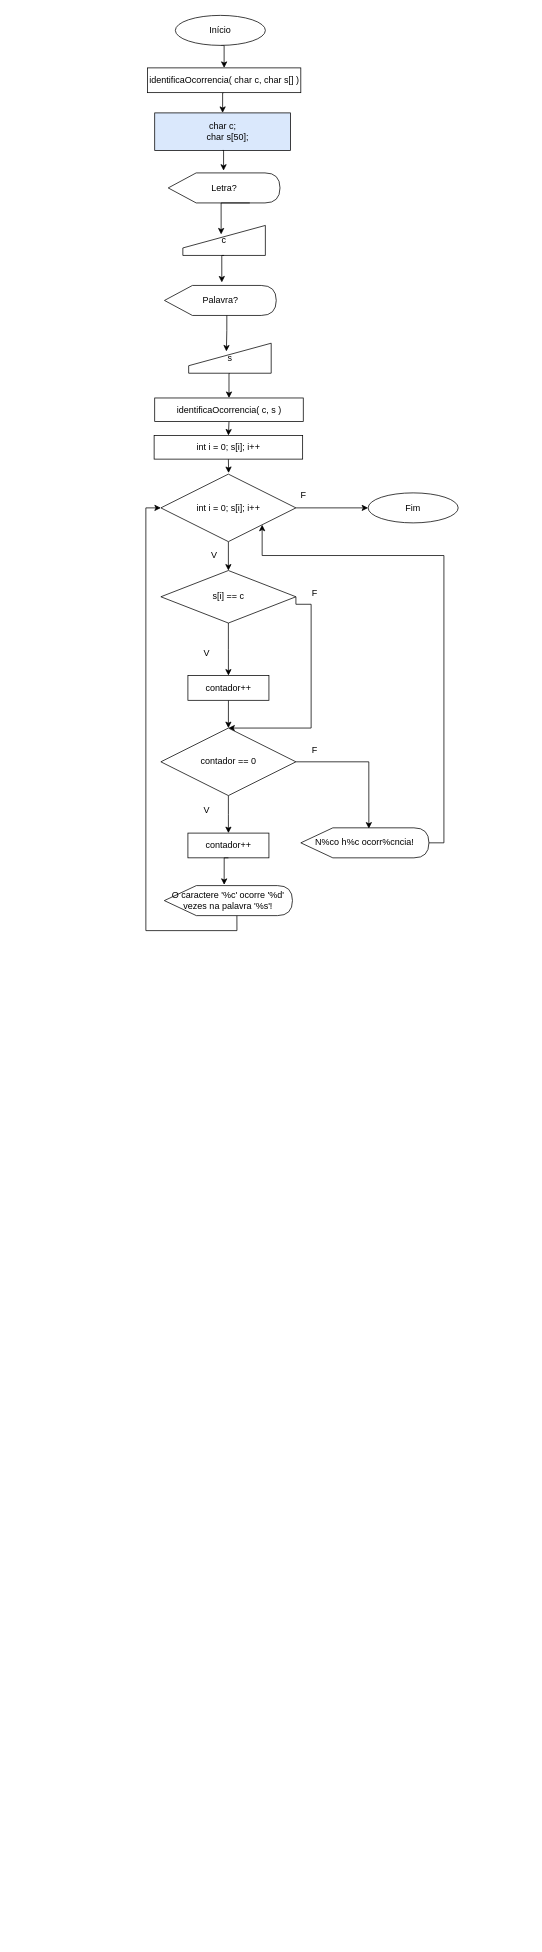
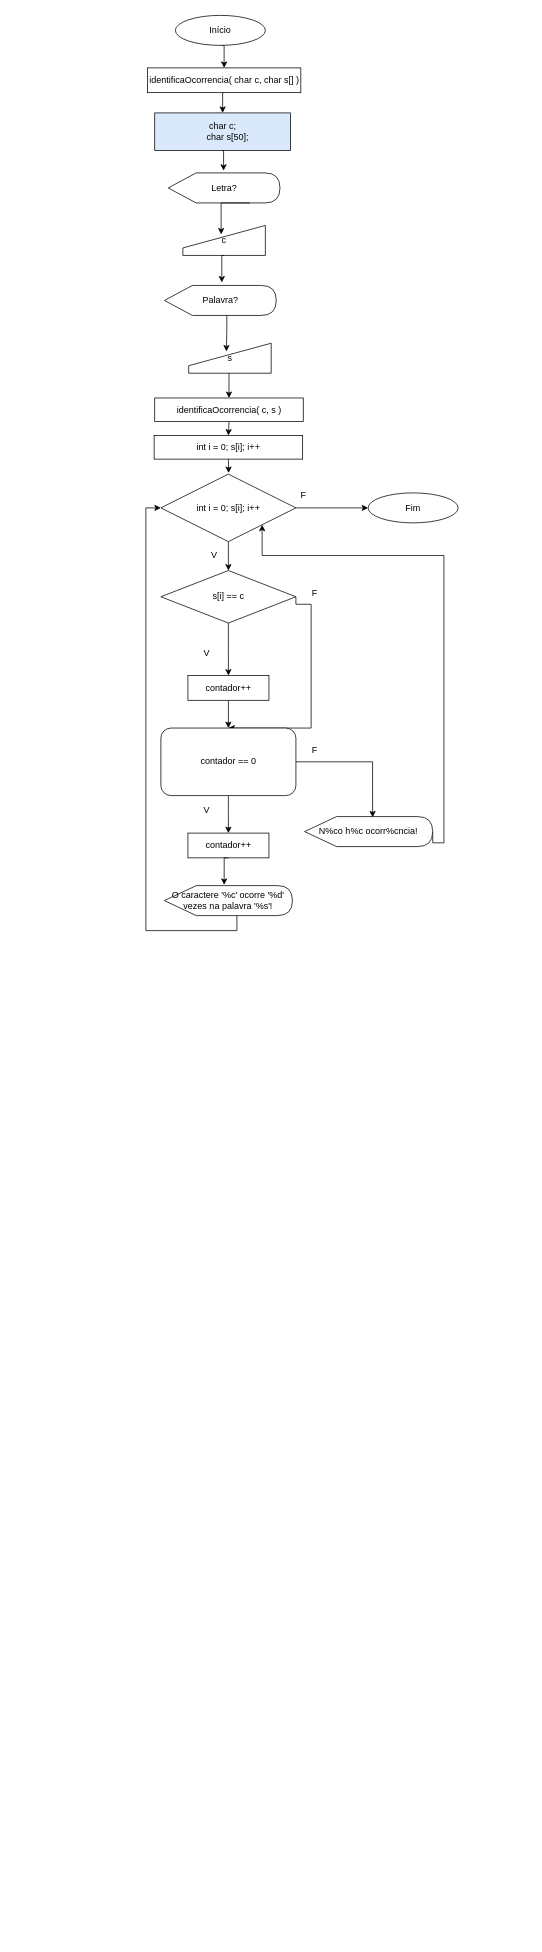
(228, 762) -> (228, 762)
(365, 843) -> (368, 831)
